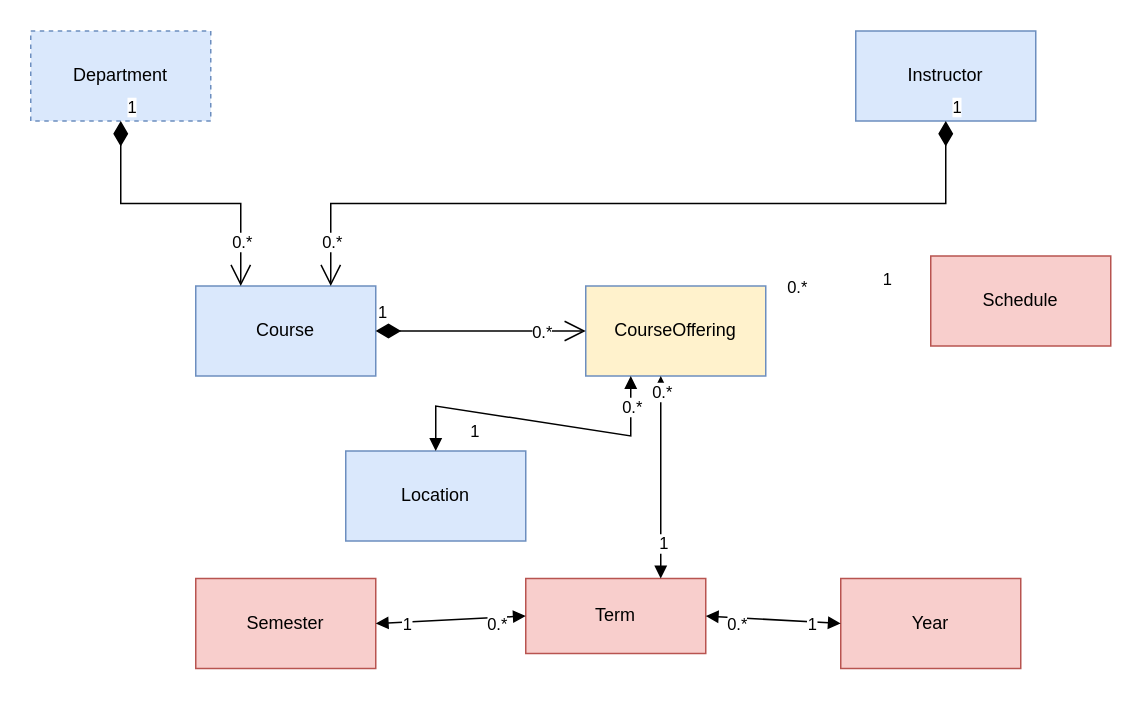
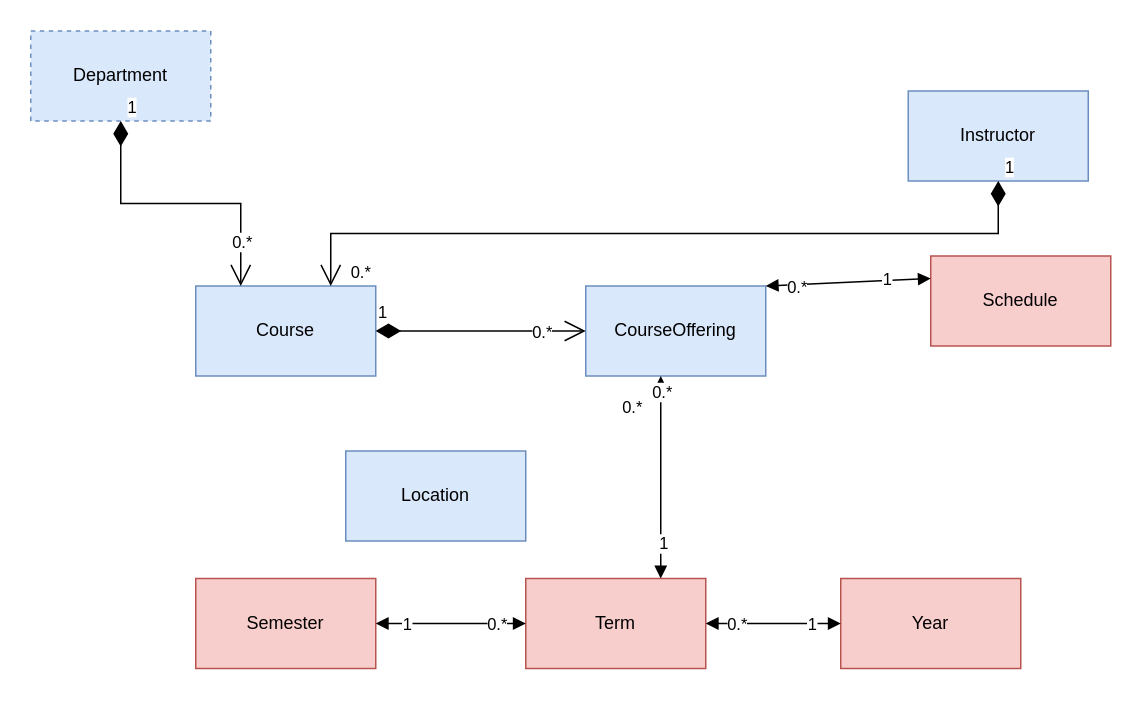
(946, 76) -> (998, 136)
none -> (844, 282)
(676, 331) -> (676, 331)
(528, 420) -> none
(616, 616) -> (616, 623)
